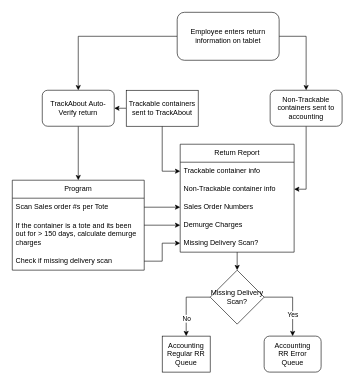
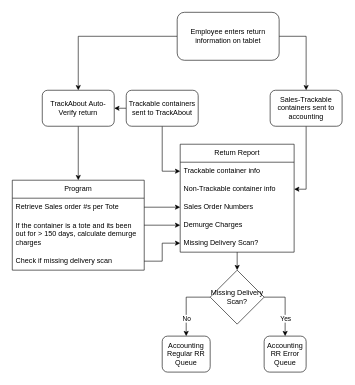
(162, 108) -> (162, 108)
(306, 108) -> (306, 108)
(67, 207) -> (74, 207)
(186, 354) -> (186, 354)
(293, 354) -> (285, 354)
